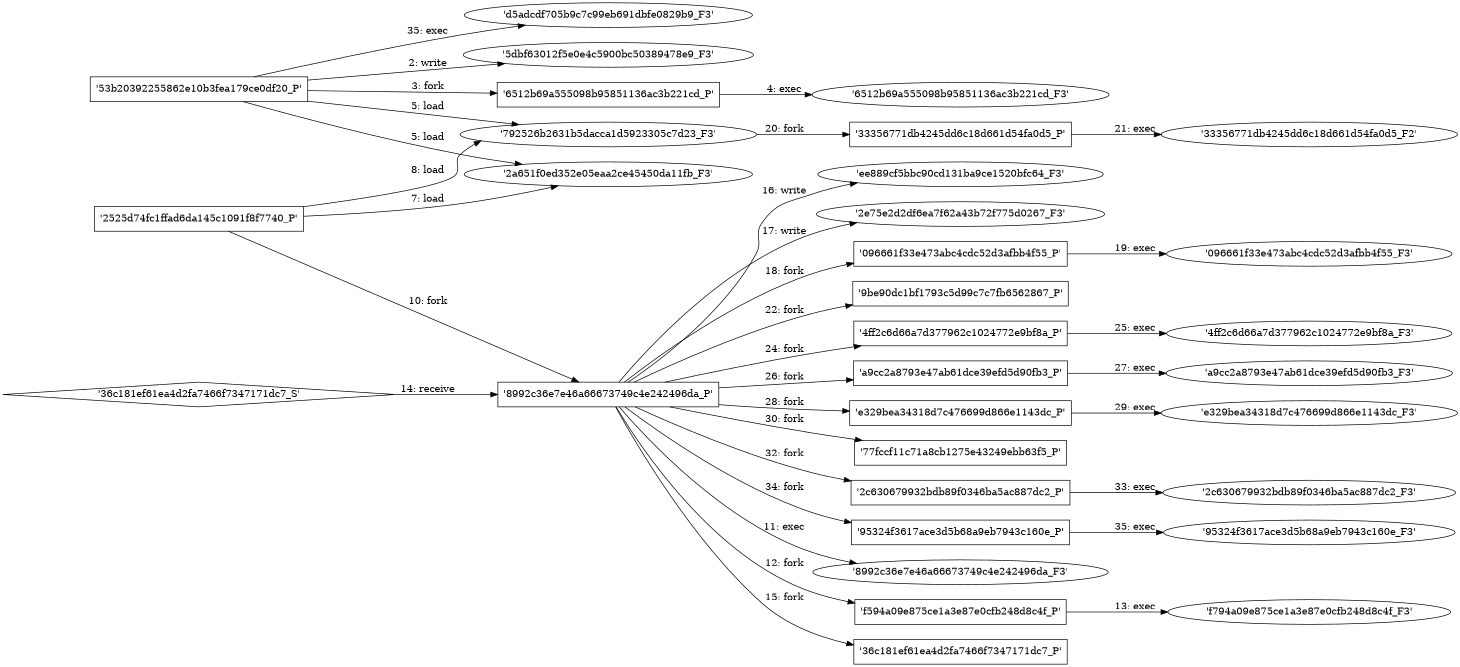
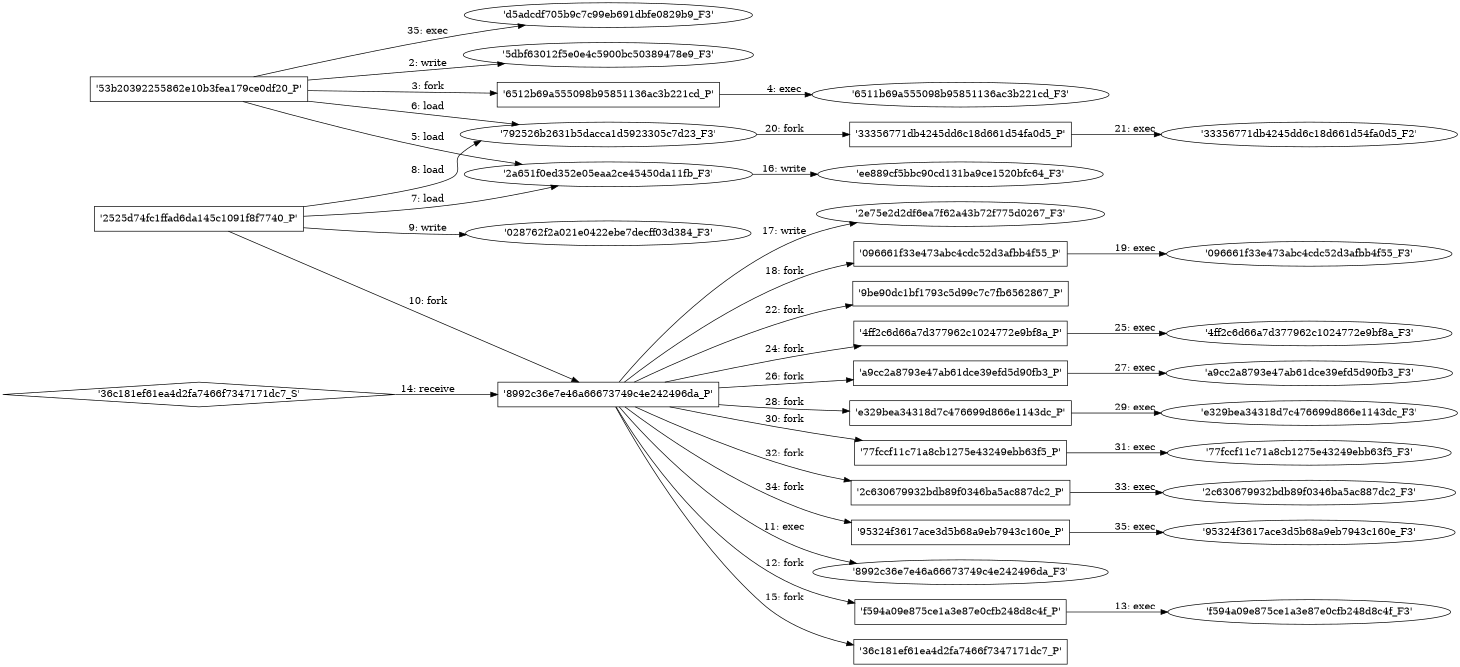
(960, 95) -> (960, 95)
(428, 107) -> (428, 107)
none -> (608, 233)
(742, 276) -> (781, 174)
none -> (1309, 453)
(1309, 612) -> (1309, 612)
